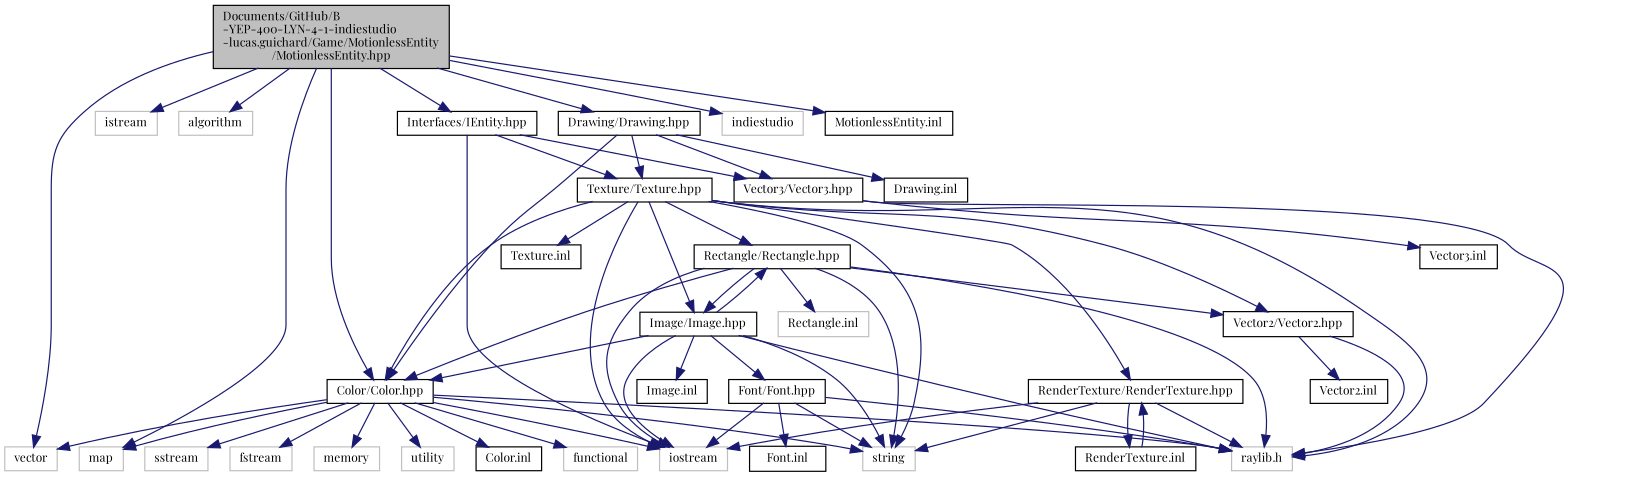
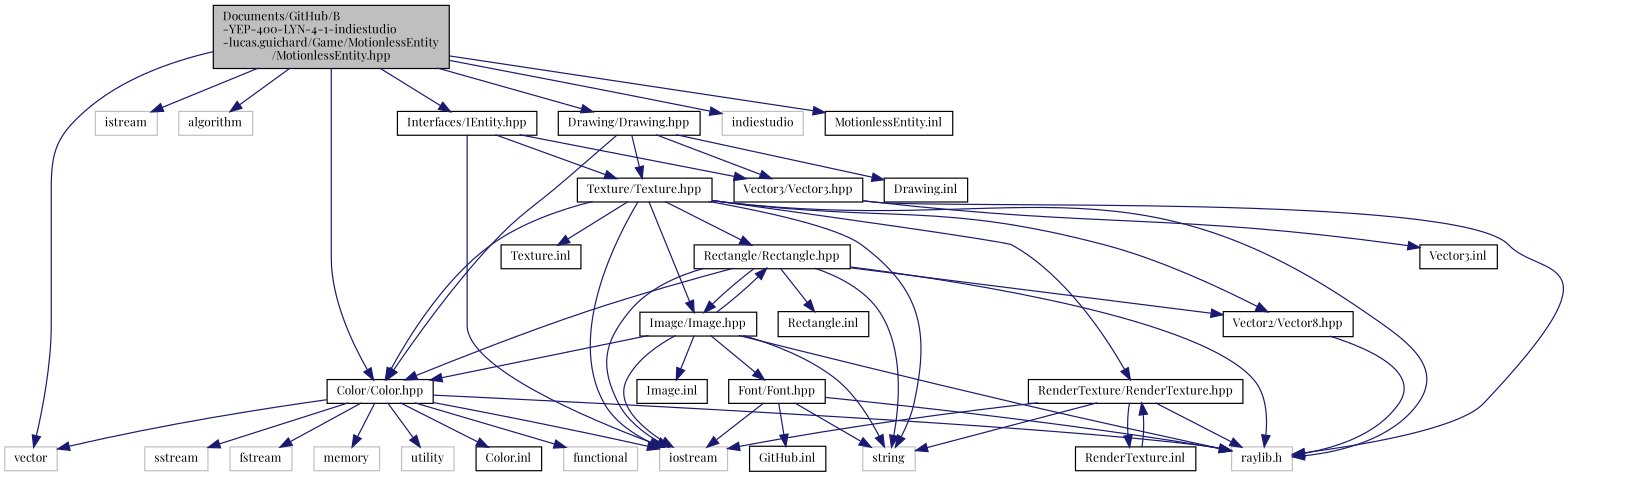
(823, 324) -> (823, 324)
(1288, 324) -> (1288, 324)
(1349, 391) -> none
(653, 420) -> none
(101, 459) -> none
(788, 459) -> (788, 459)
